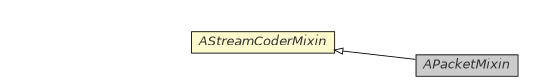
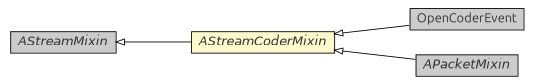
none -> (467, 19)
none -> (63, 42)
